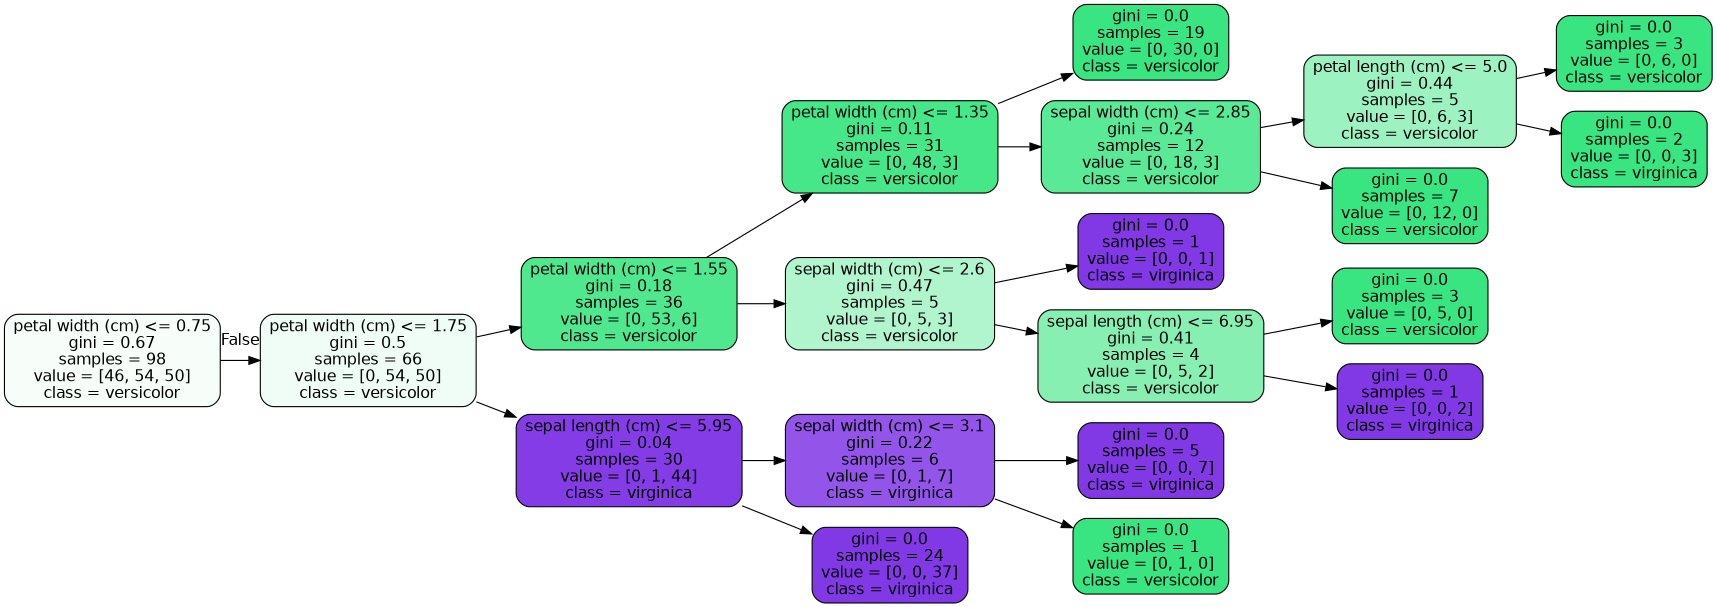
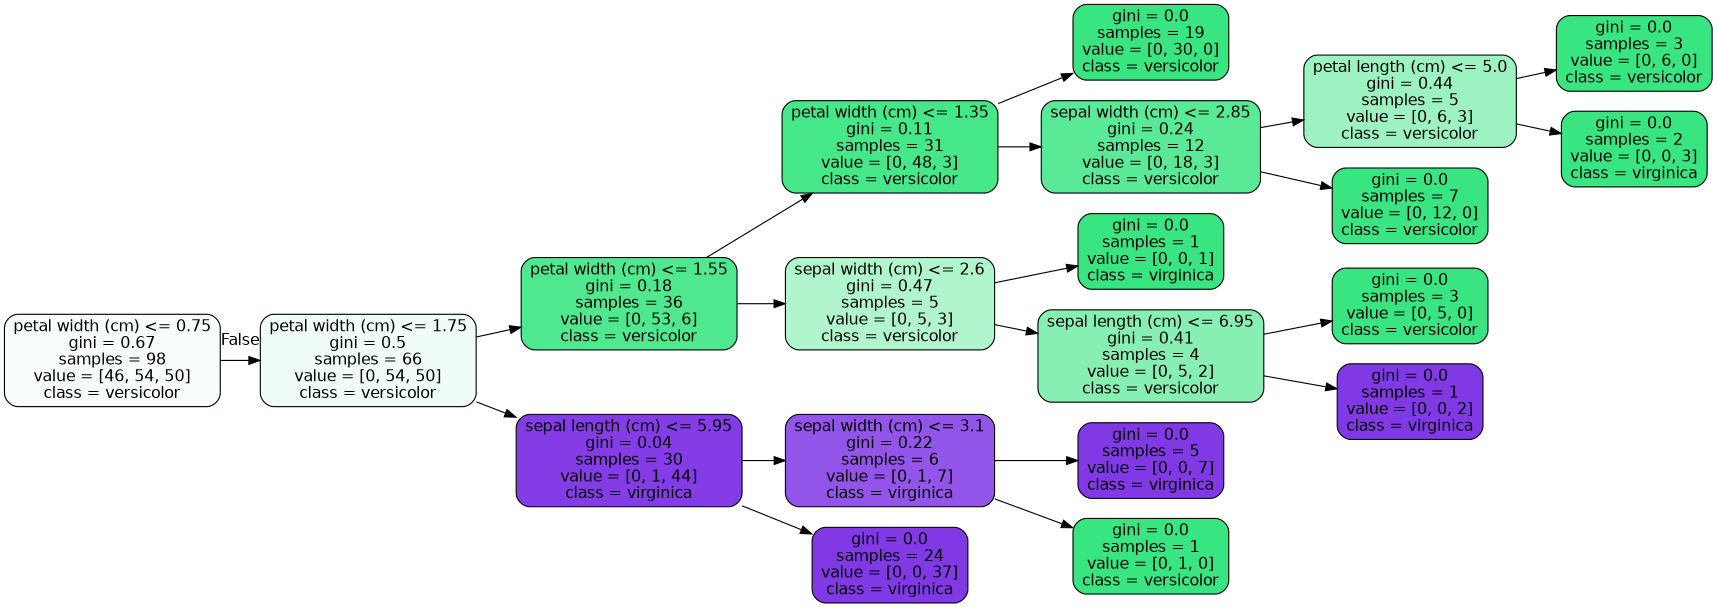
(1151, 251) -> (1151, 251)
